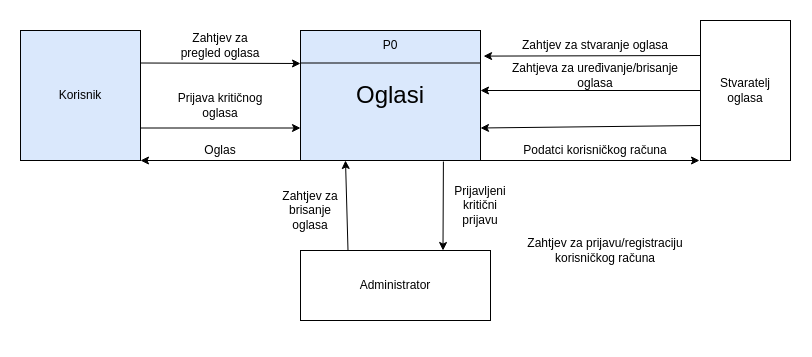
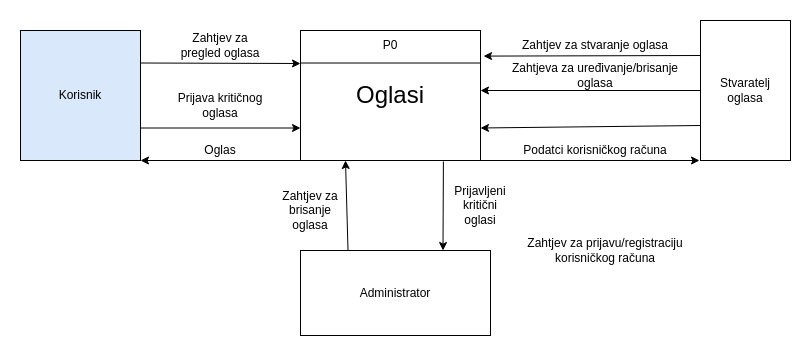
(391, 96) -> (391, 96)
(481, 206) -> (481, 206)
(396, 286) -> (396, 293)
